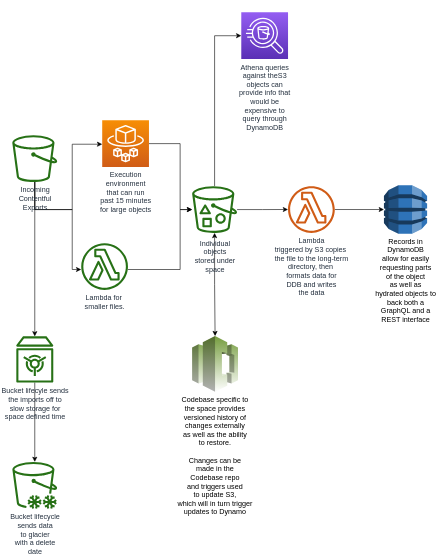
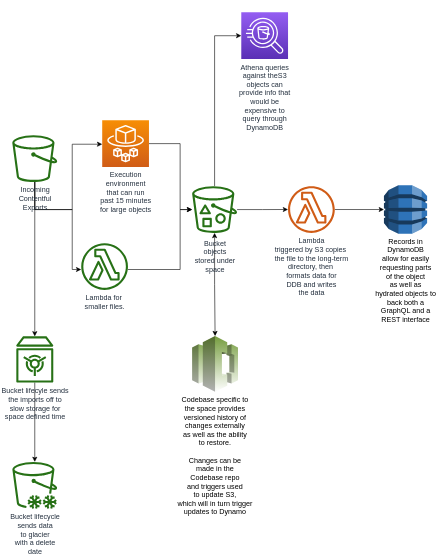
(215, 257) -> (215, 257)
